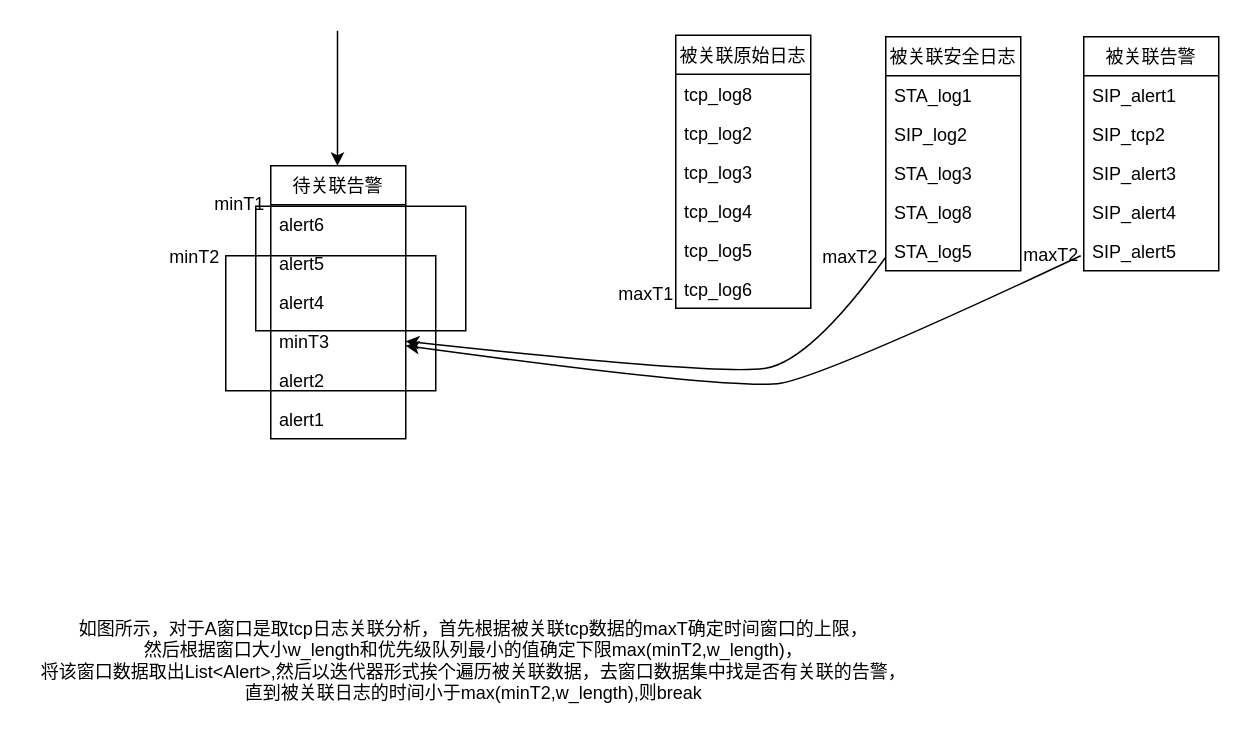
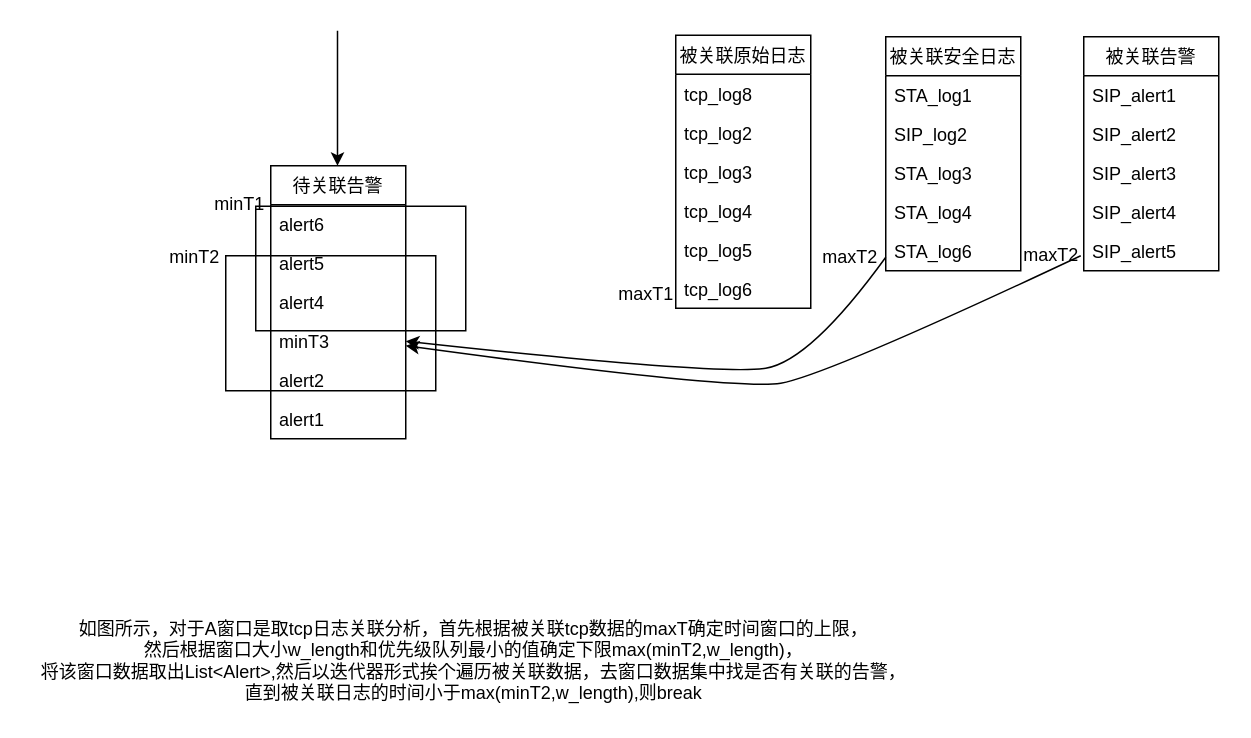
(1132, 135) -> (1140, 135)
(932, 213) -> (932, 213)
(932, 252) -> (932, 252)
